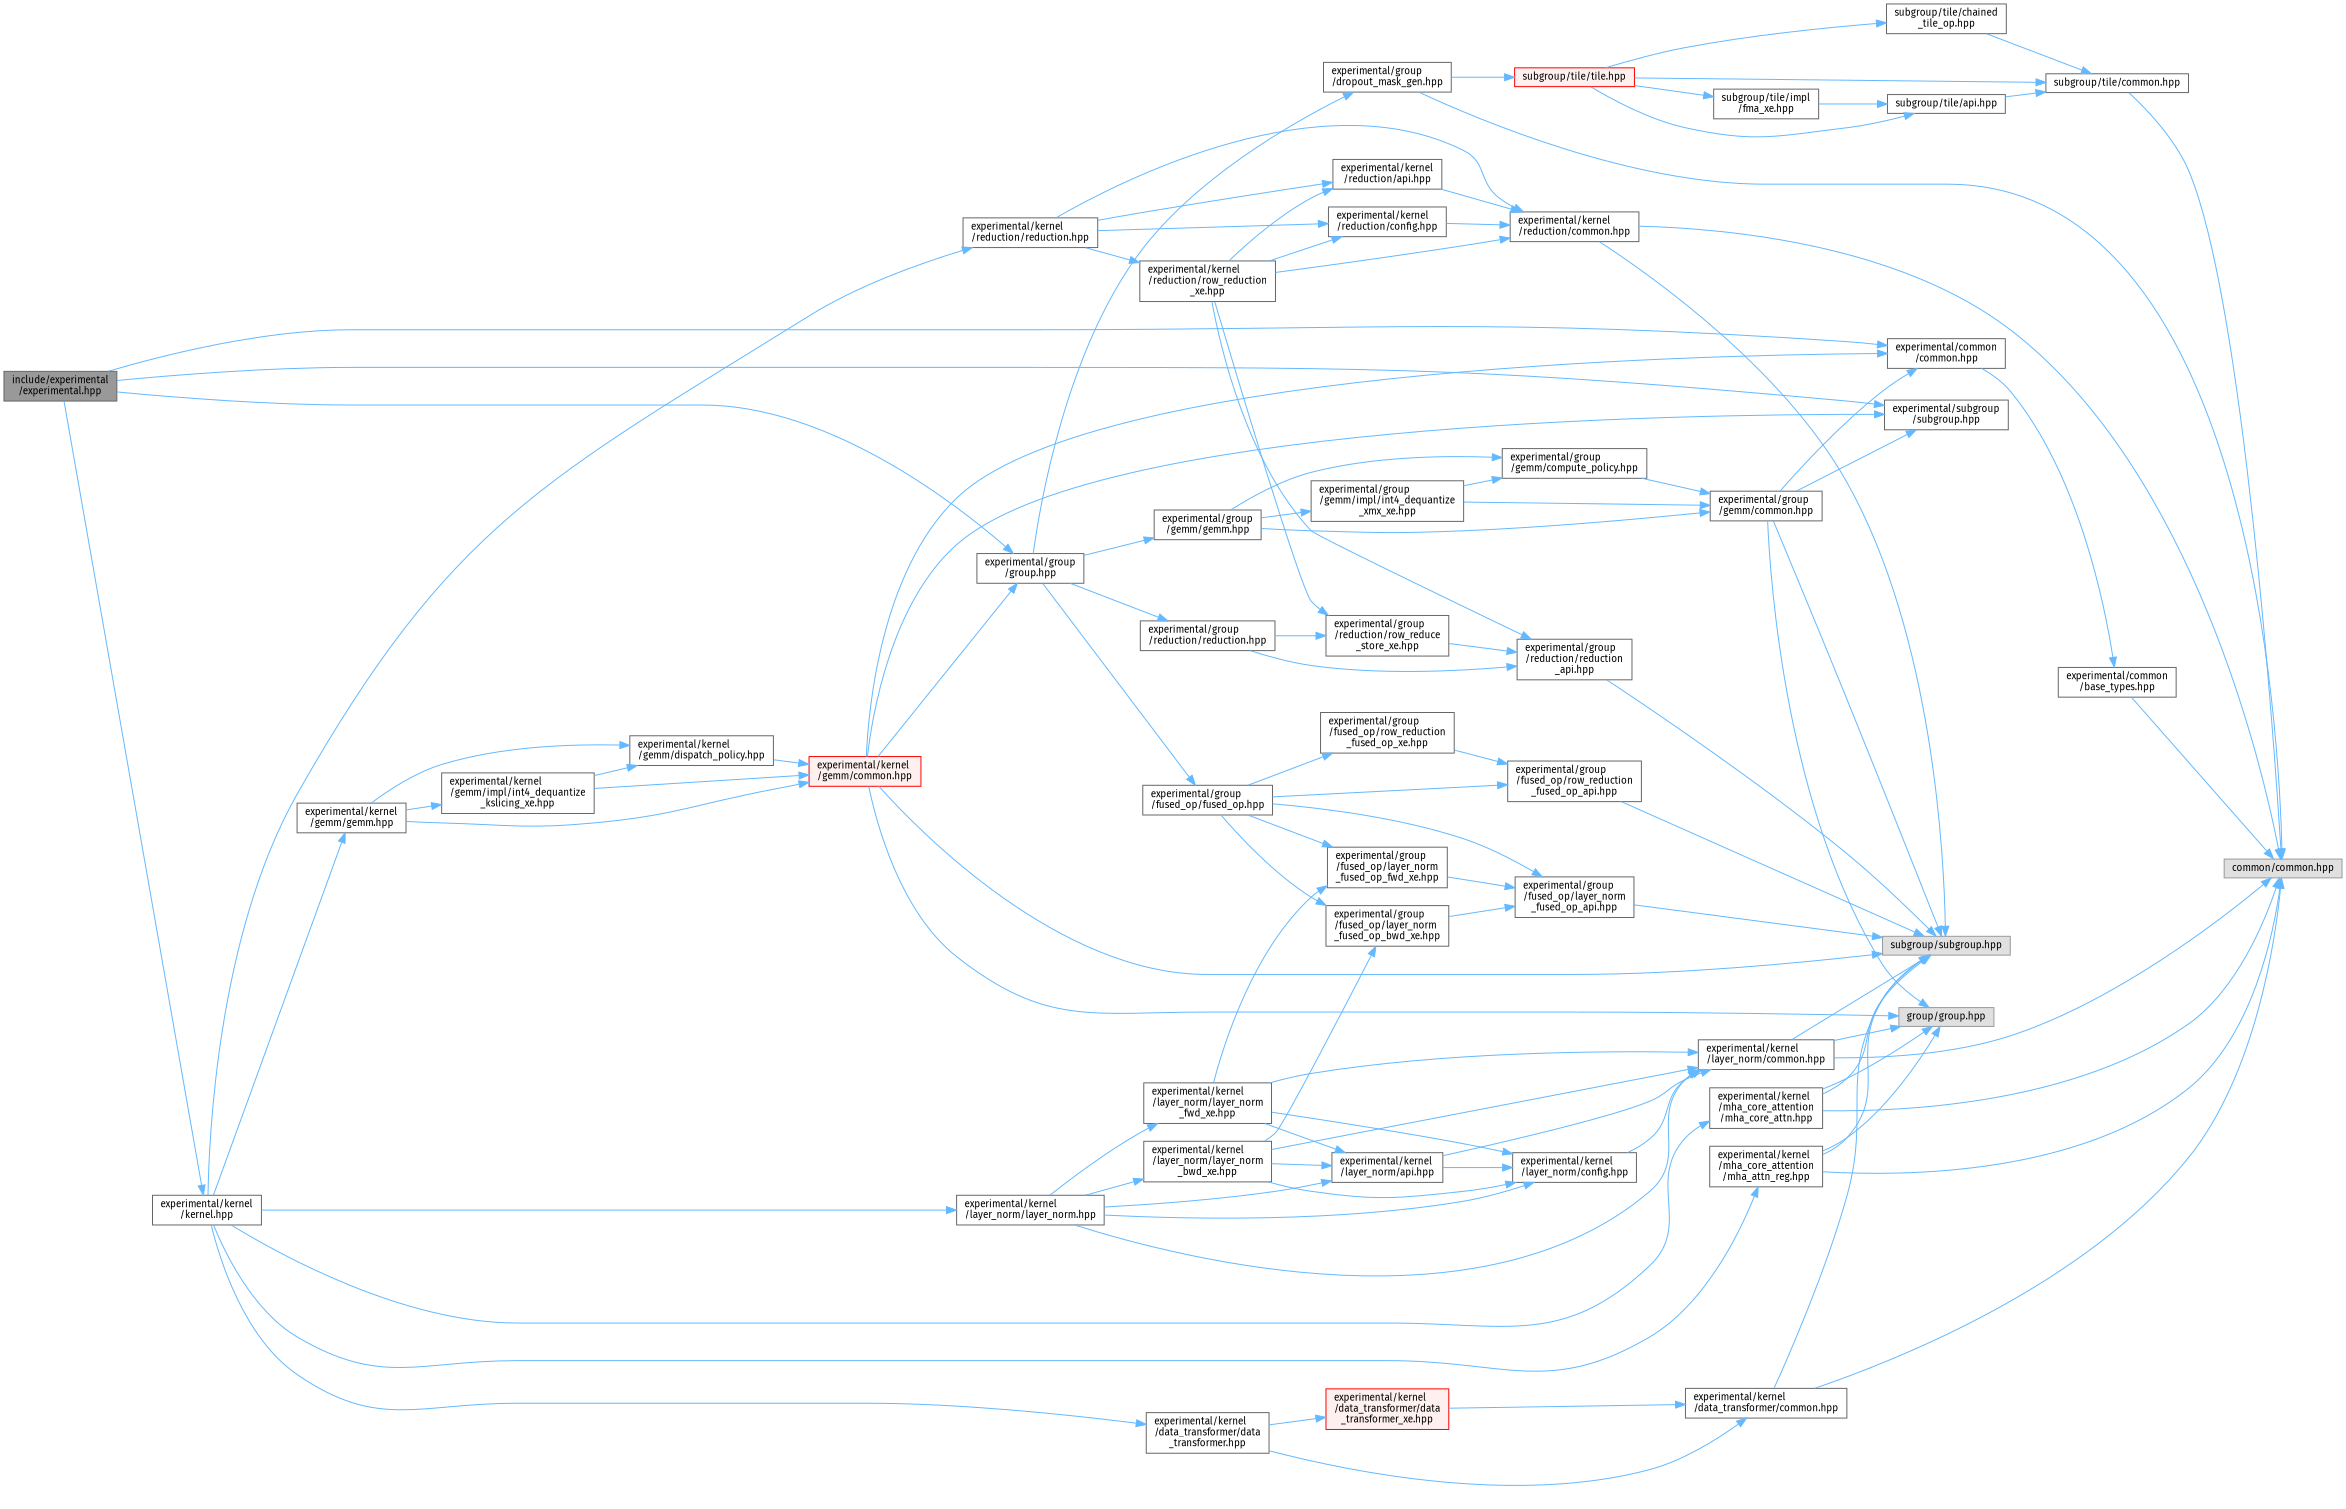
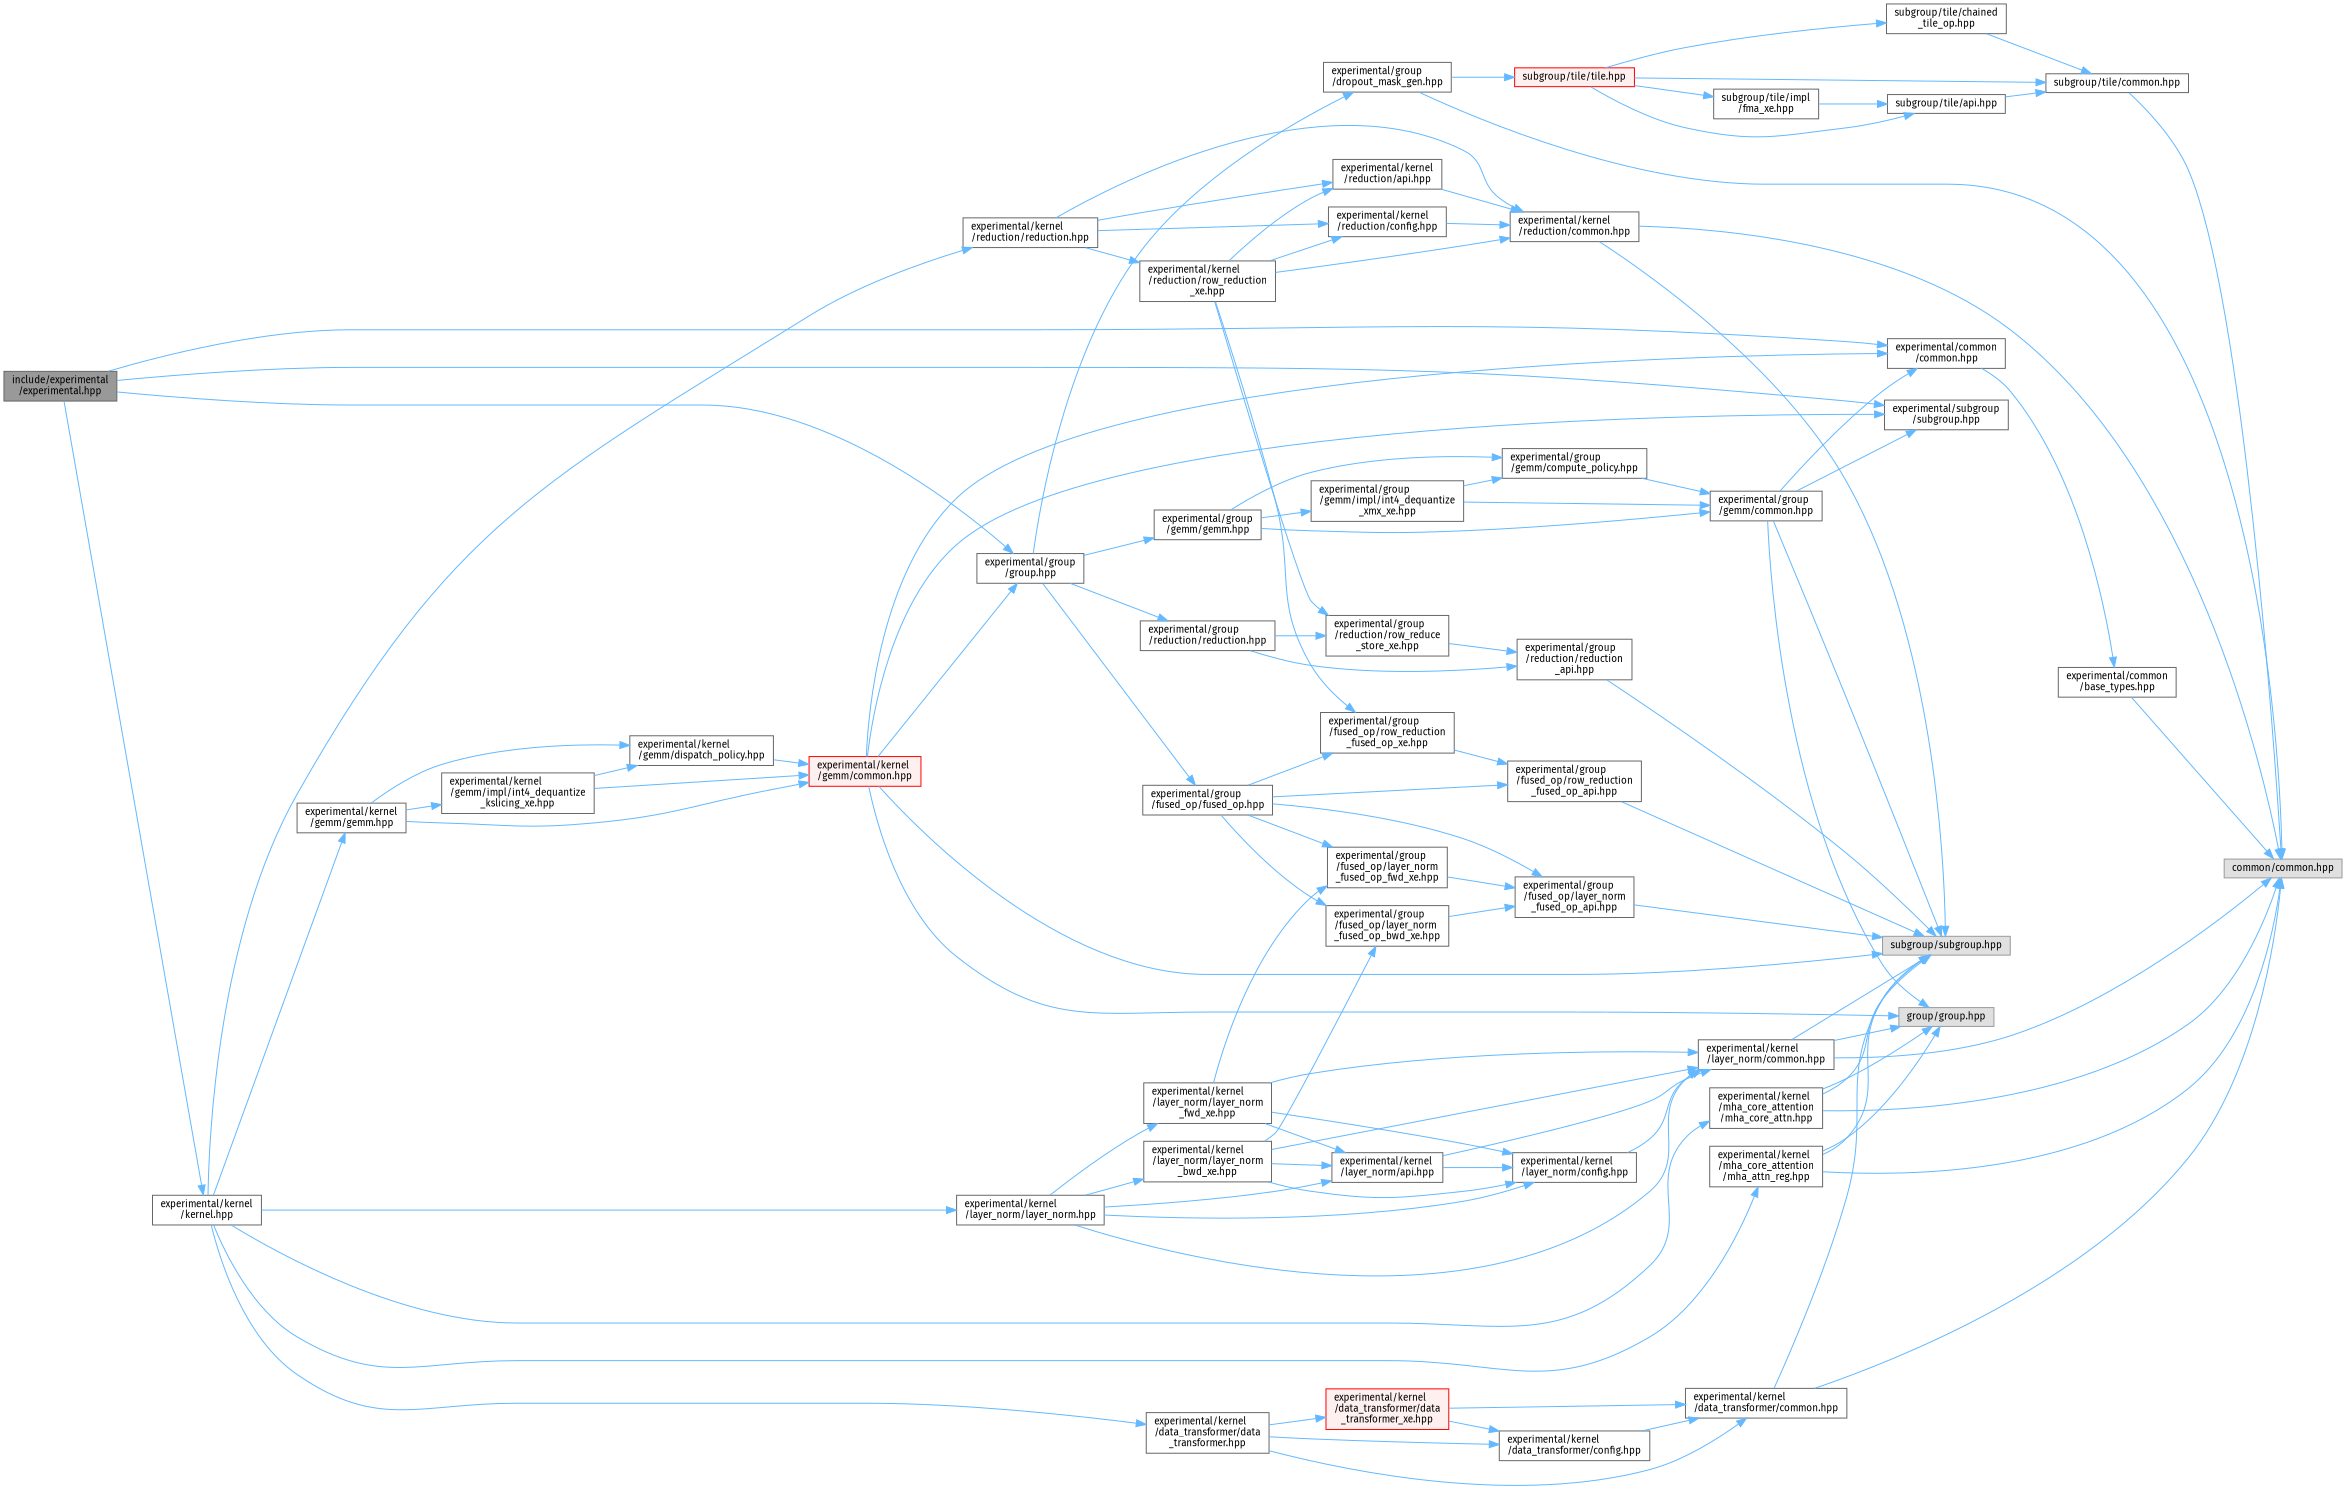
(1305, 524) -> (1284, 552)
none -> (1575, 1446)
